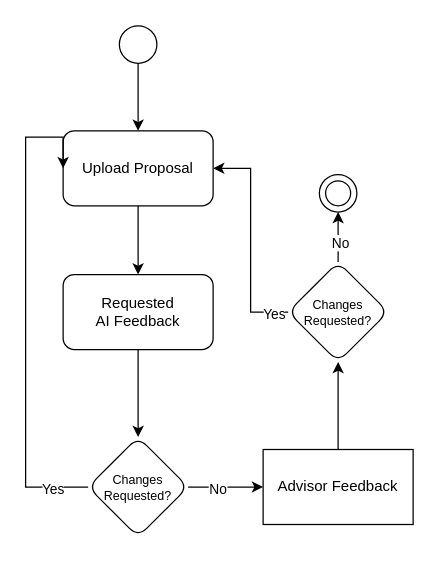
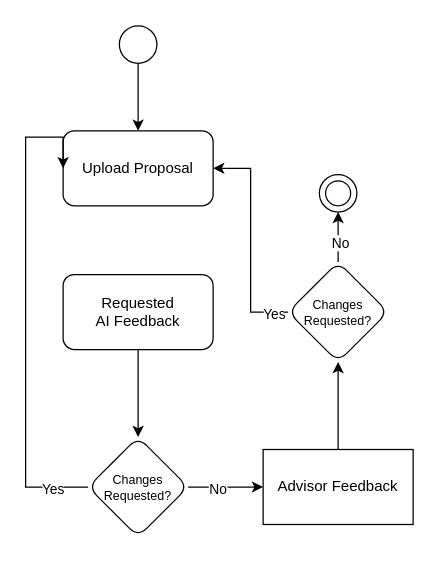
(138, 236) -> none
